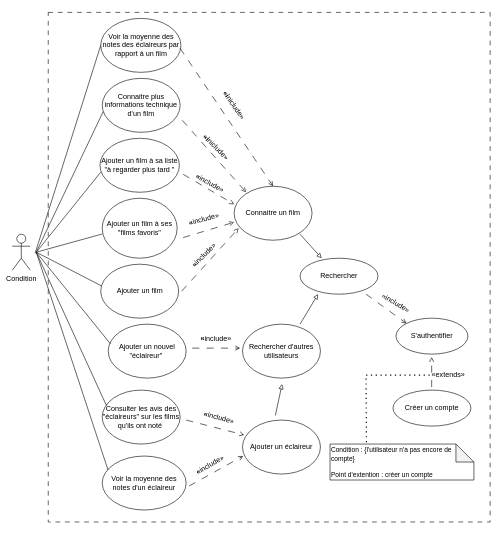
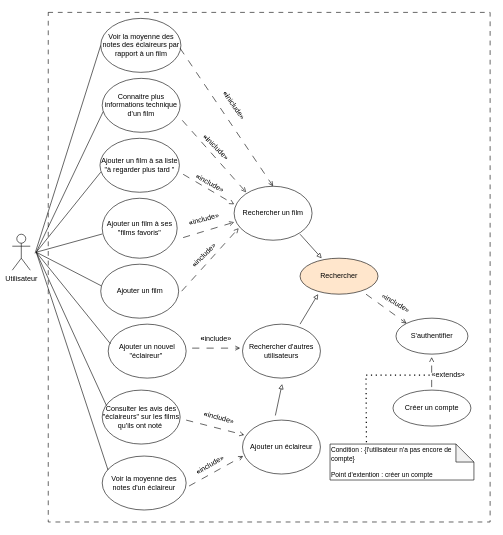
(273, 213) -> (273, 213)
(339, 276) -> (339, 276)
(22, 279) -> (22, 279)
